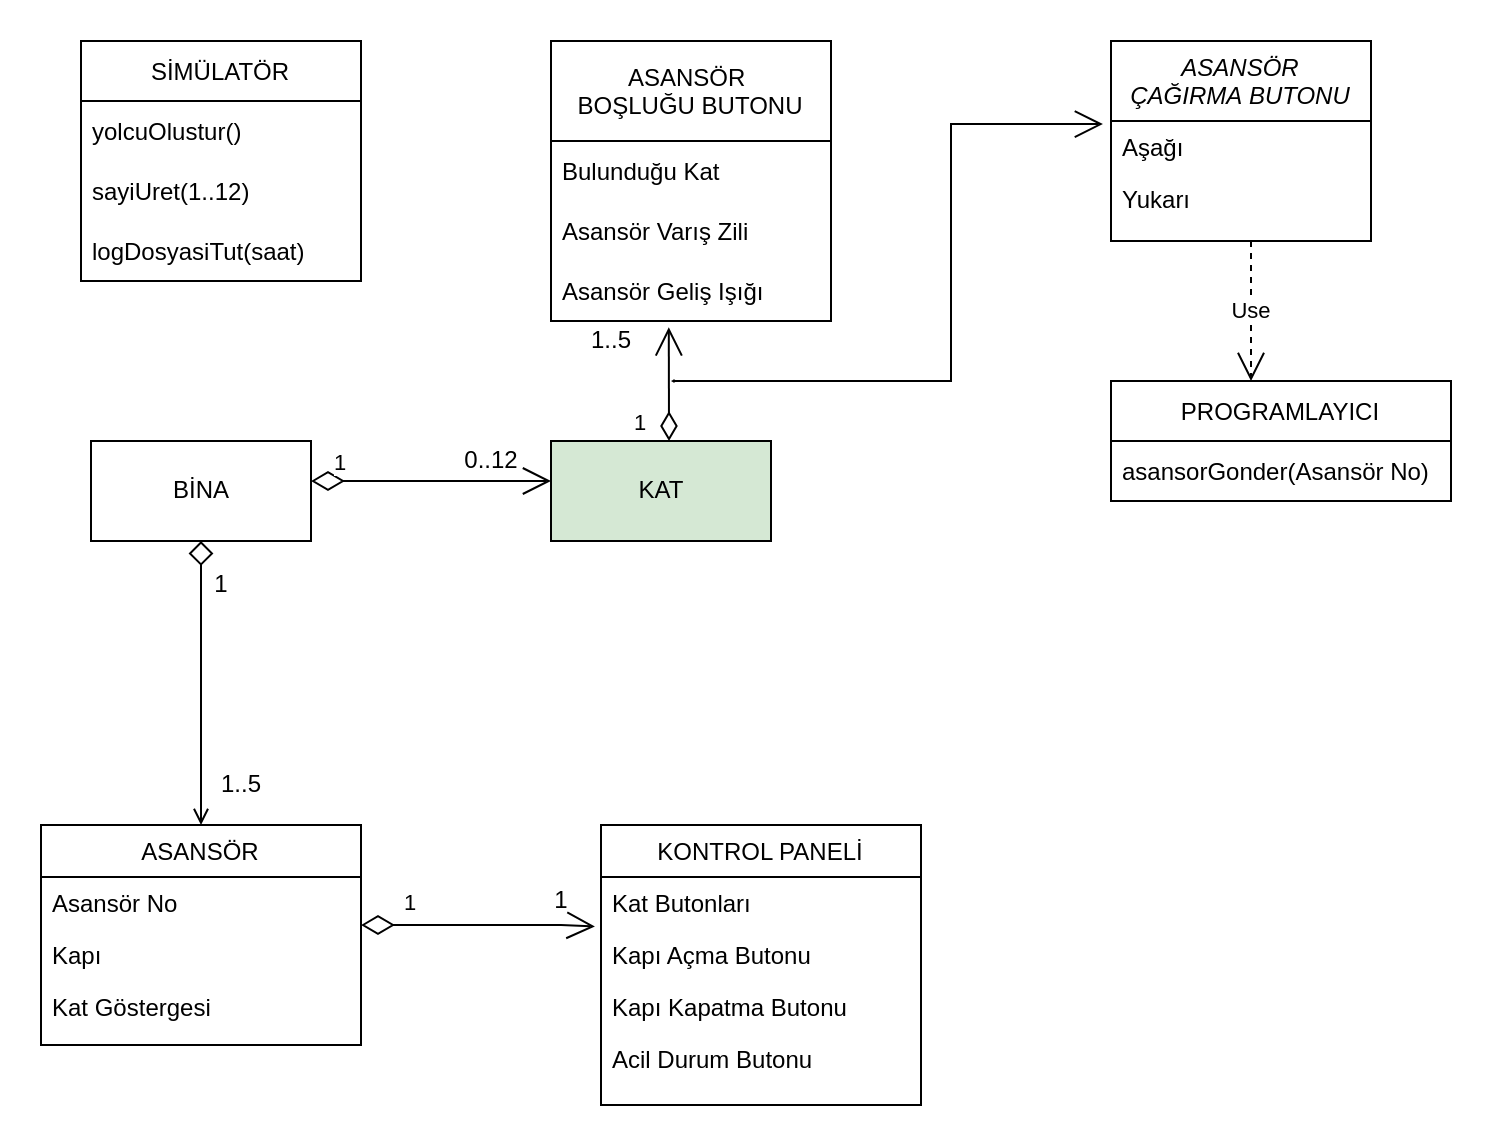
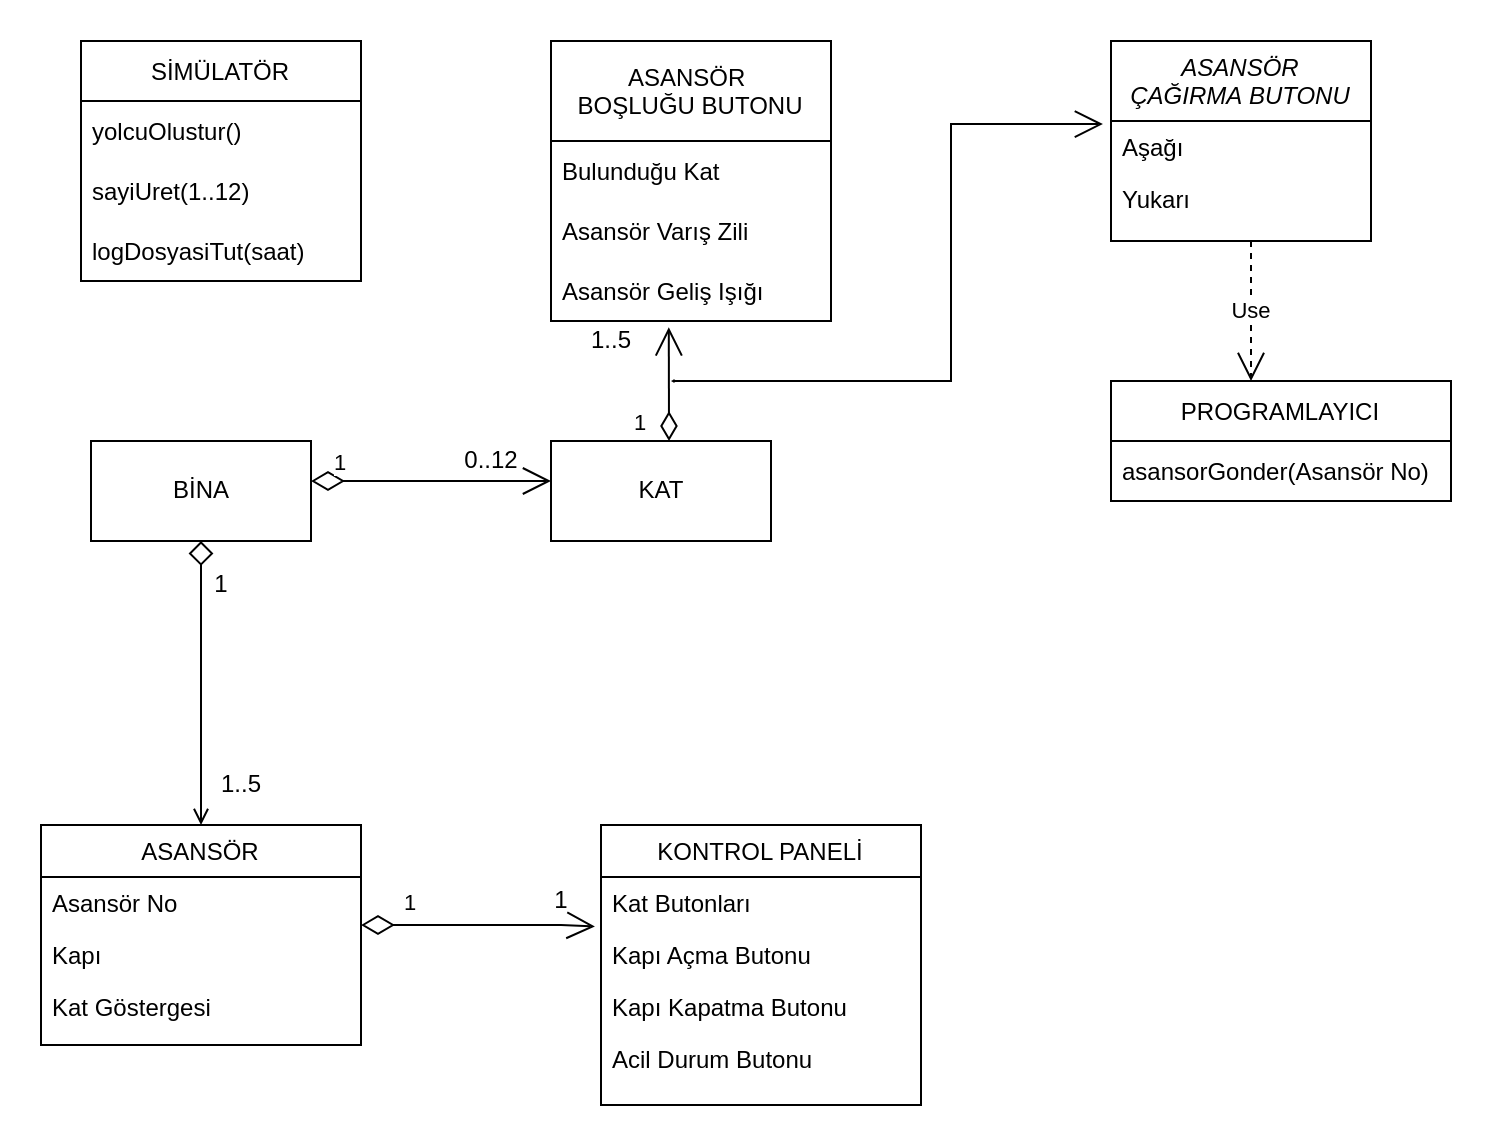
(661, 491) -> (661, 491)
